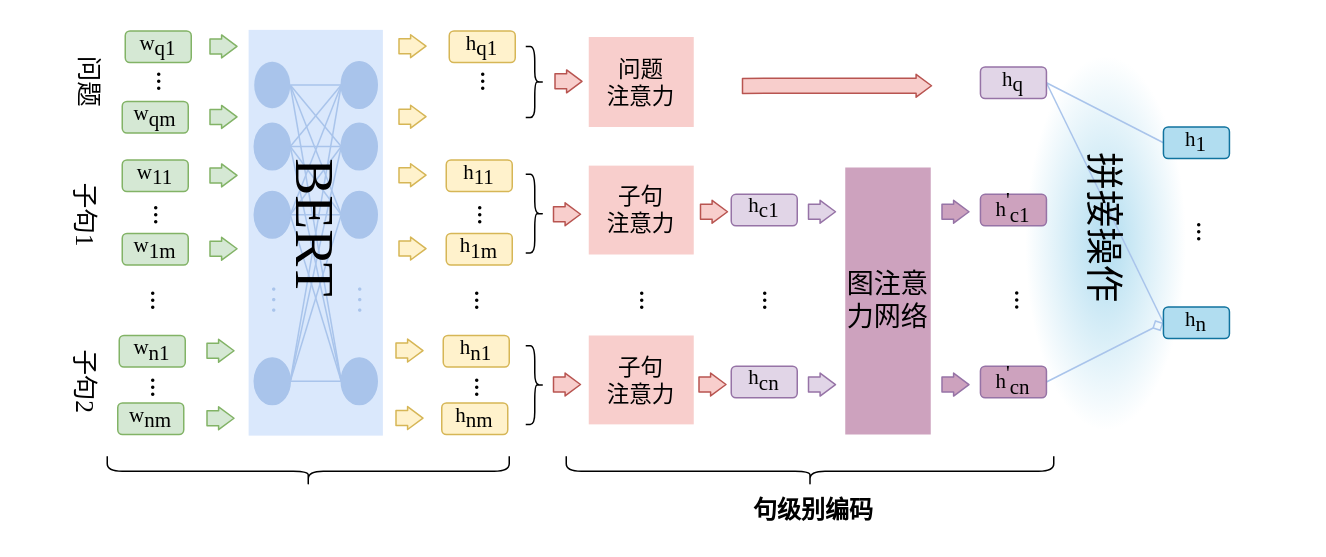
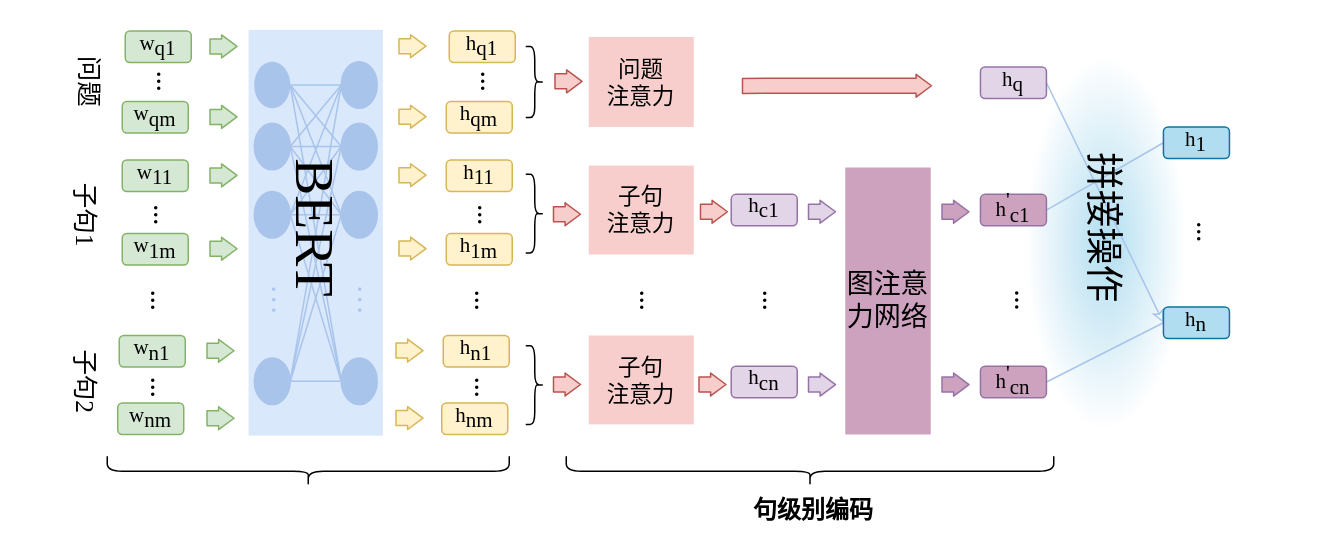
(1104, 112) -> none
none -> (479, 117)
none -> (1137, 158)
(1160, 316) -> (1158, 312)
(1152, 328) -> (1157, 326)
